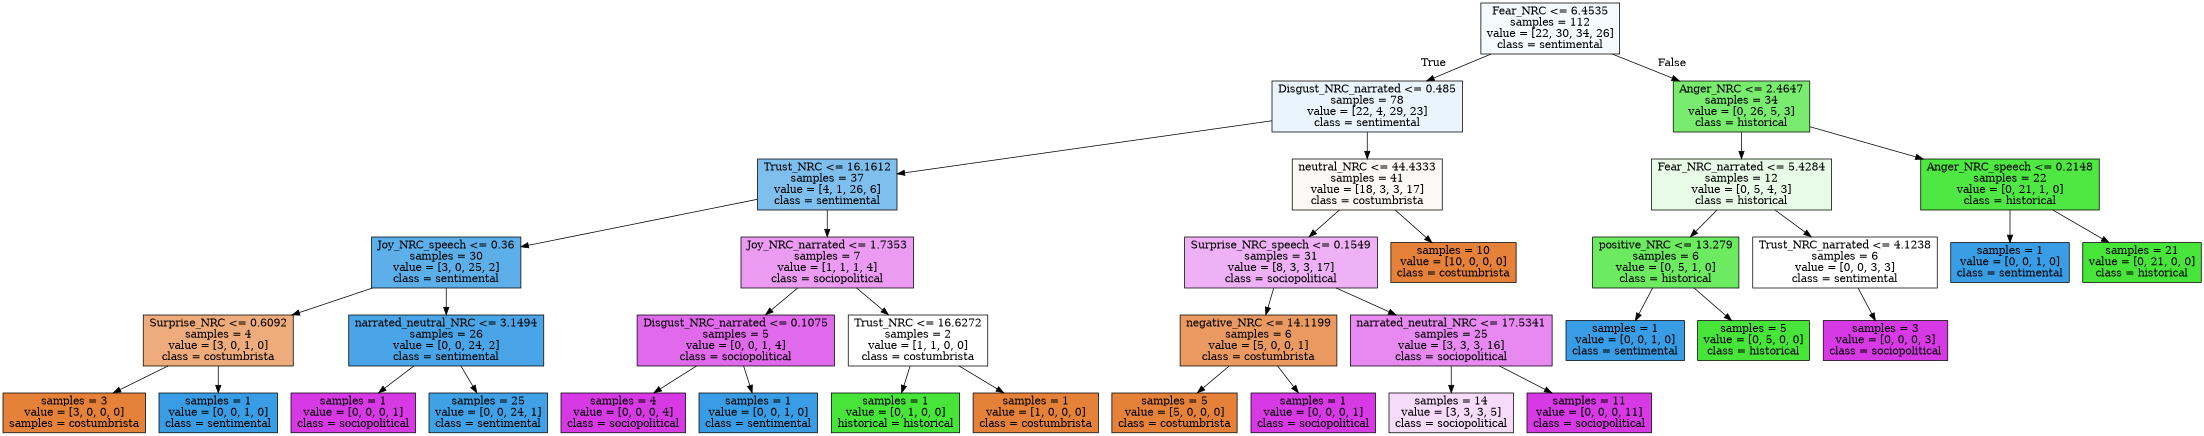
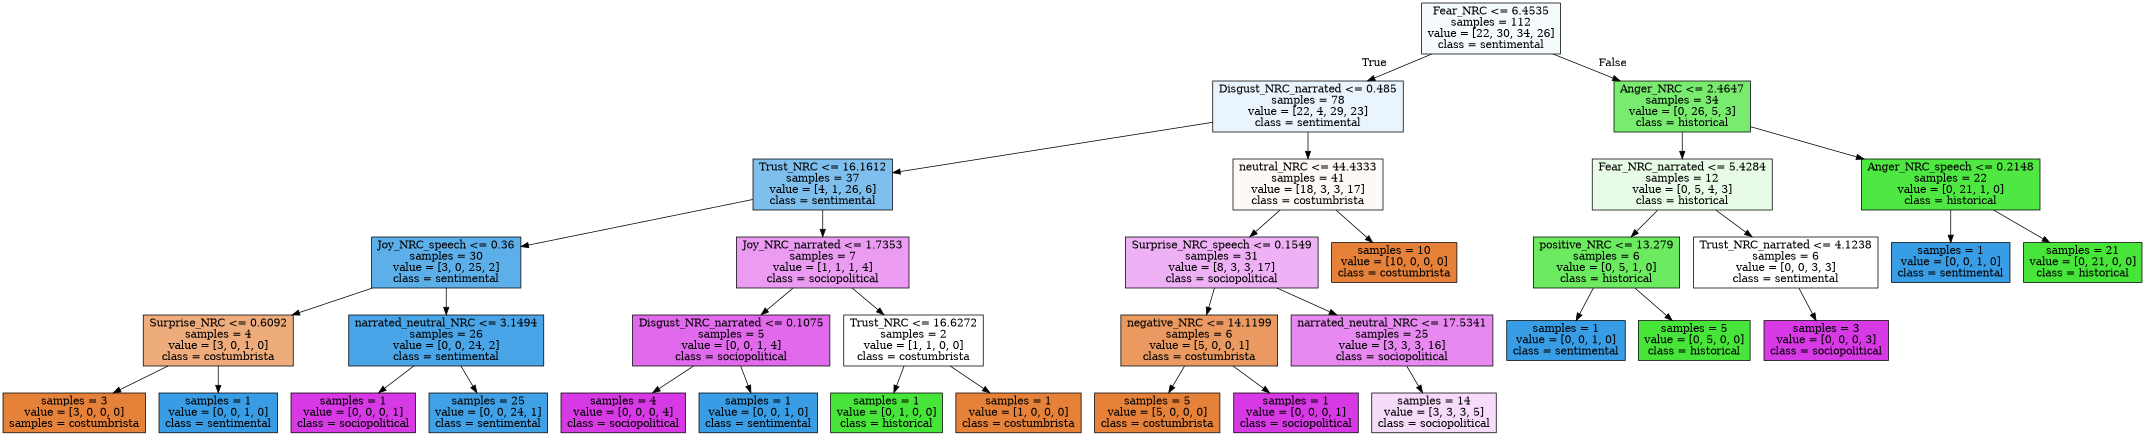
(896, 413) -> (886, 413)
(1589, 413) -> none
